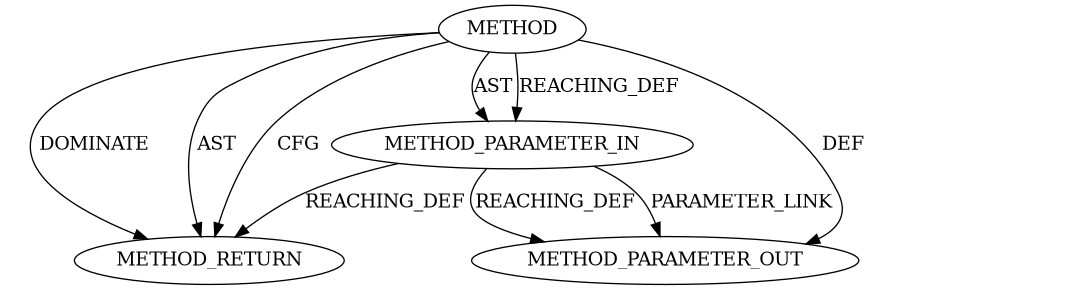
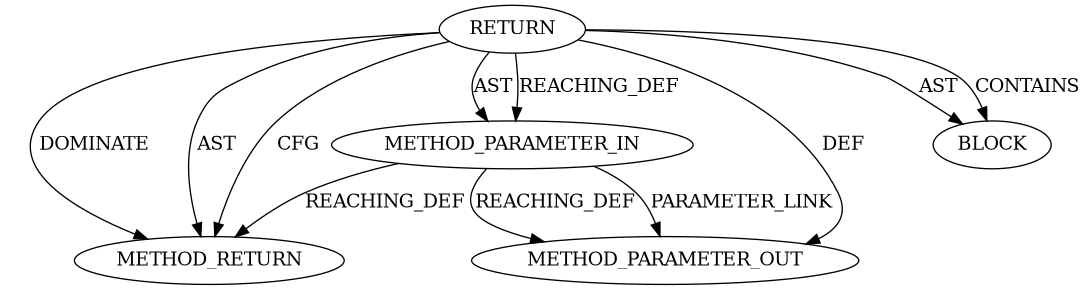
(512, 29) -> (512, 29)
none -> (992, 145)
